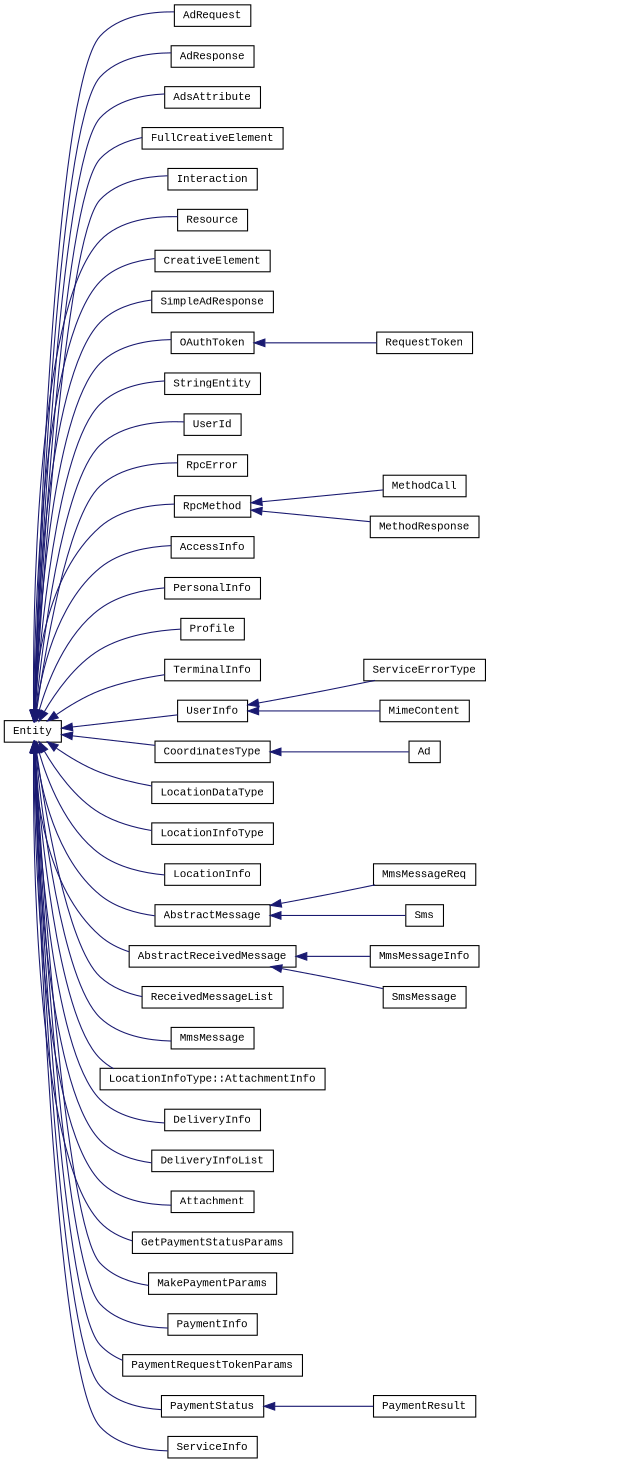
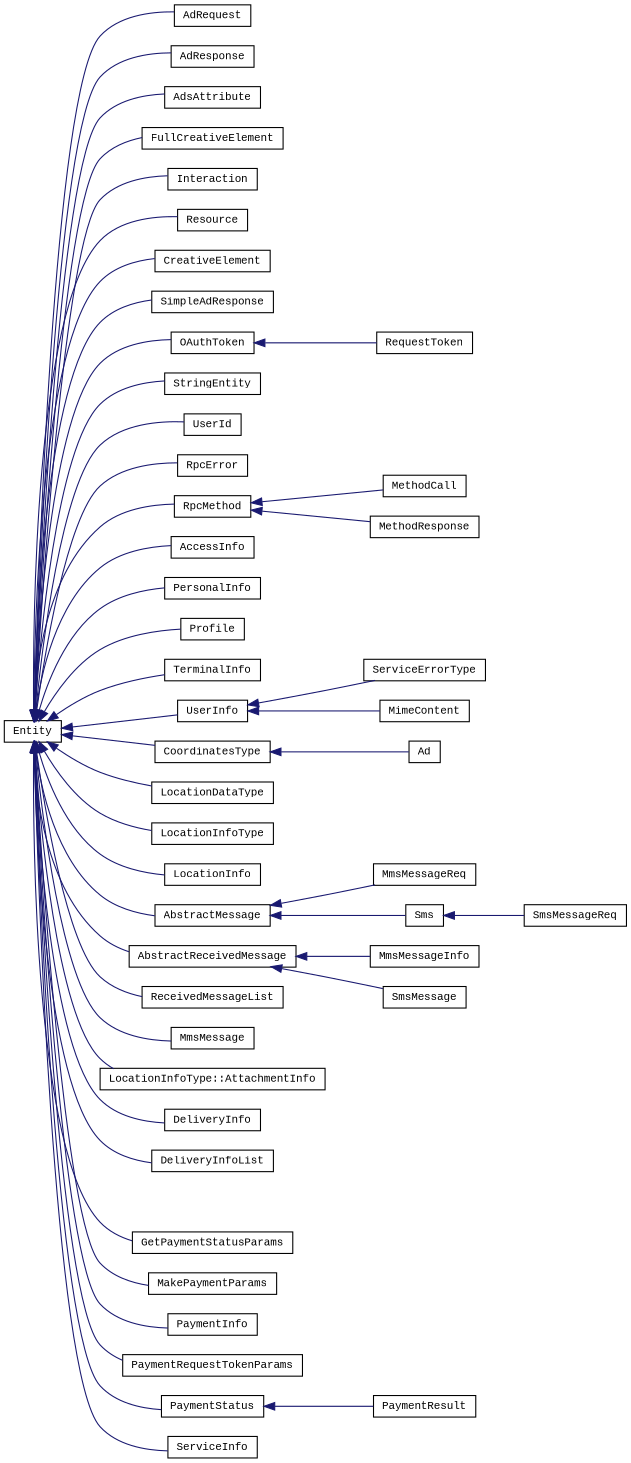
none -> (575, 915)
(213, 1202) -> none
